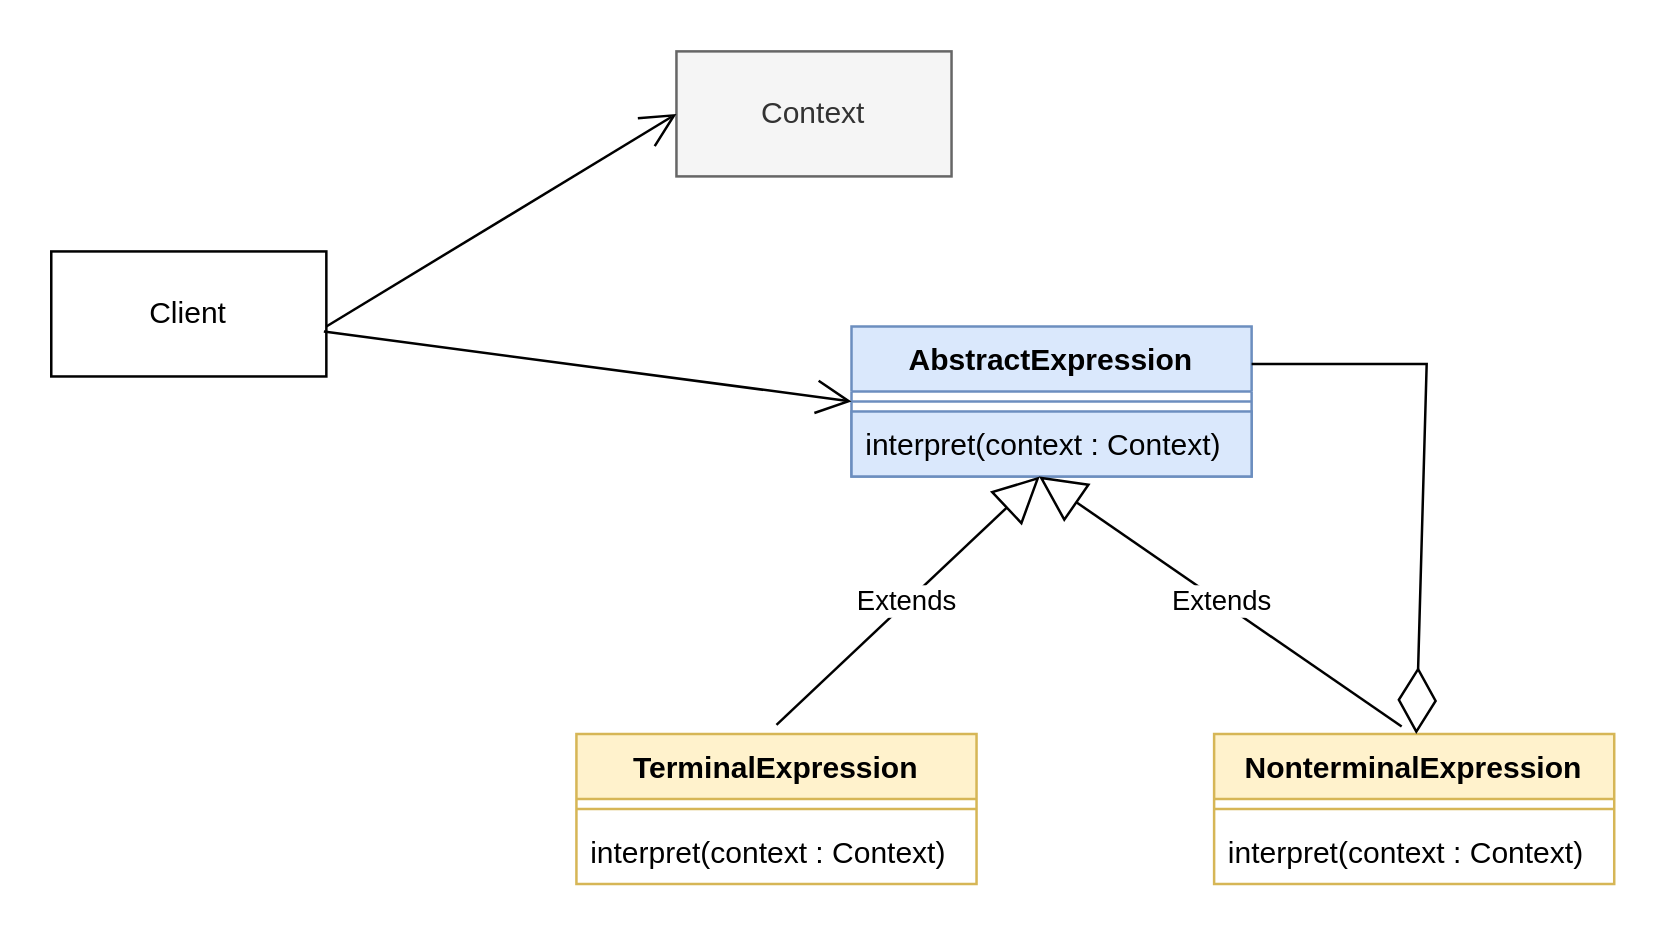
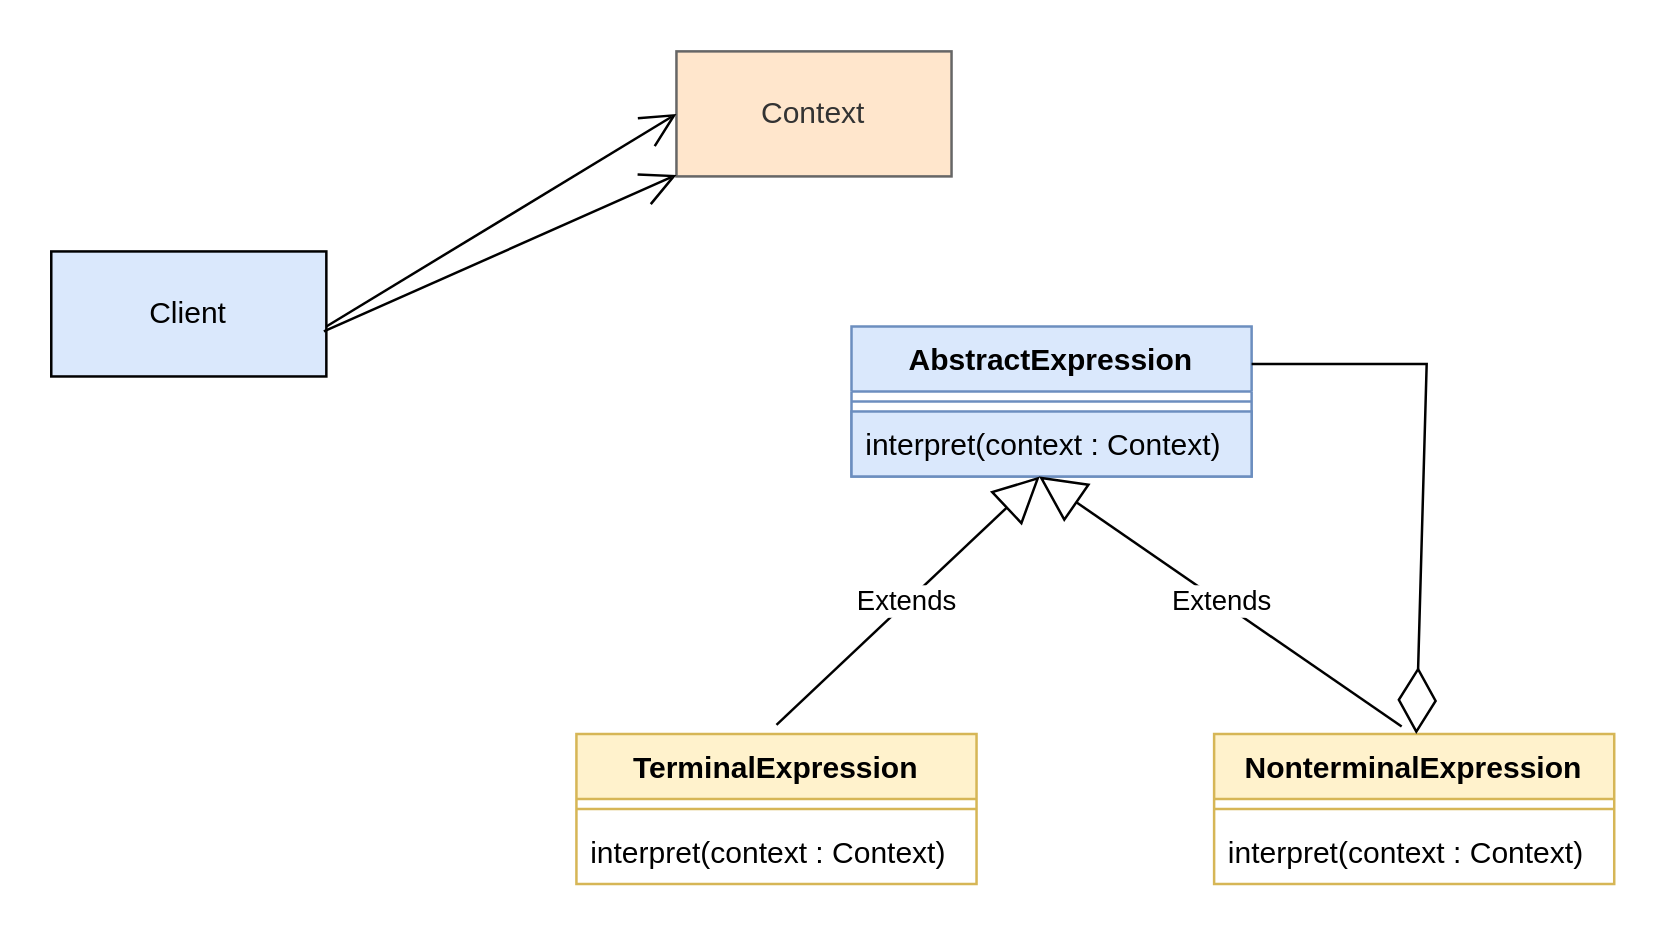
(814, 114) -> (814, 114)
(189, 314) -> (189, 314)
(585, 366) -> (497, 254)
